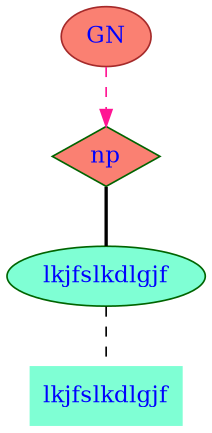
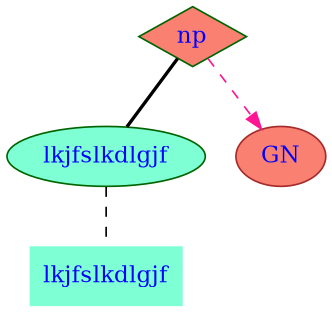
(106, 88) -> (229, 87)
